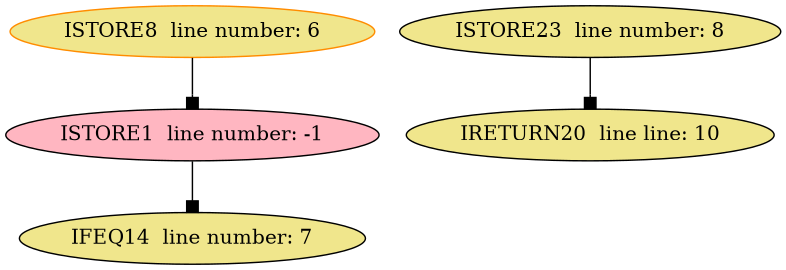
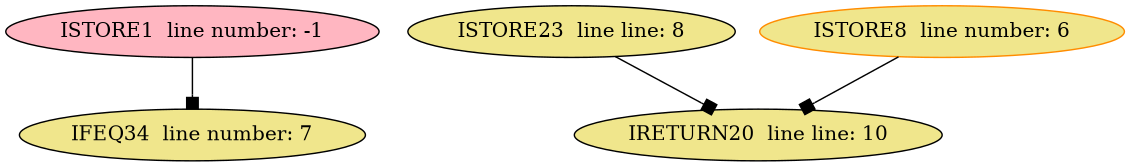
(590, 32) -> (572, 32)
(192, 76) -> (857, 80)
(192, 238) -> (192, 135)
